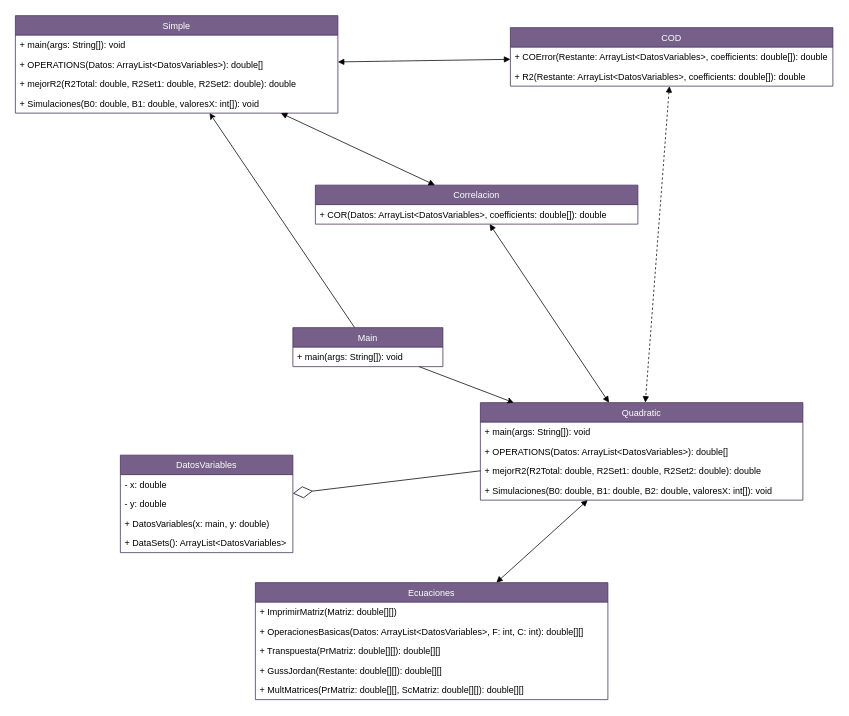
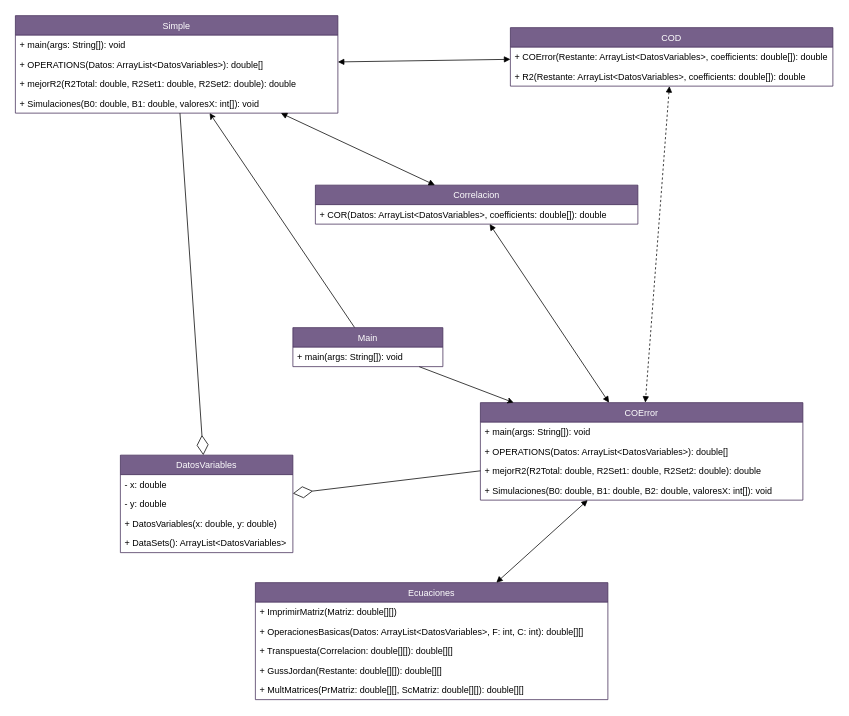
none -> (191, 275)
(641, 413) -> (641, 413)
(202, 524) -> (207, 524)
(369, 651) -> (375, 651)
